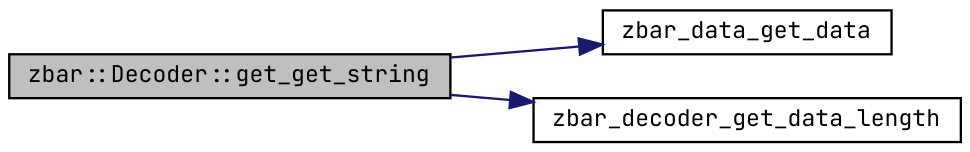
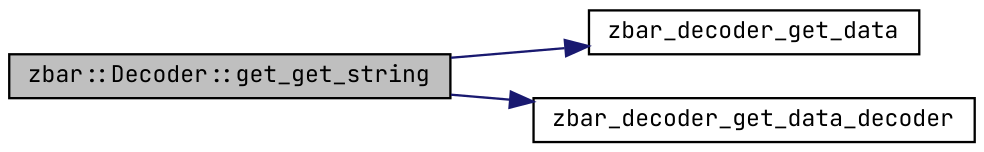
(747, 32) -> (754, 32)
(747, 120) -> (754, 120)
